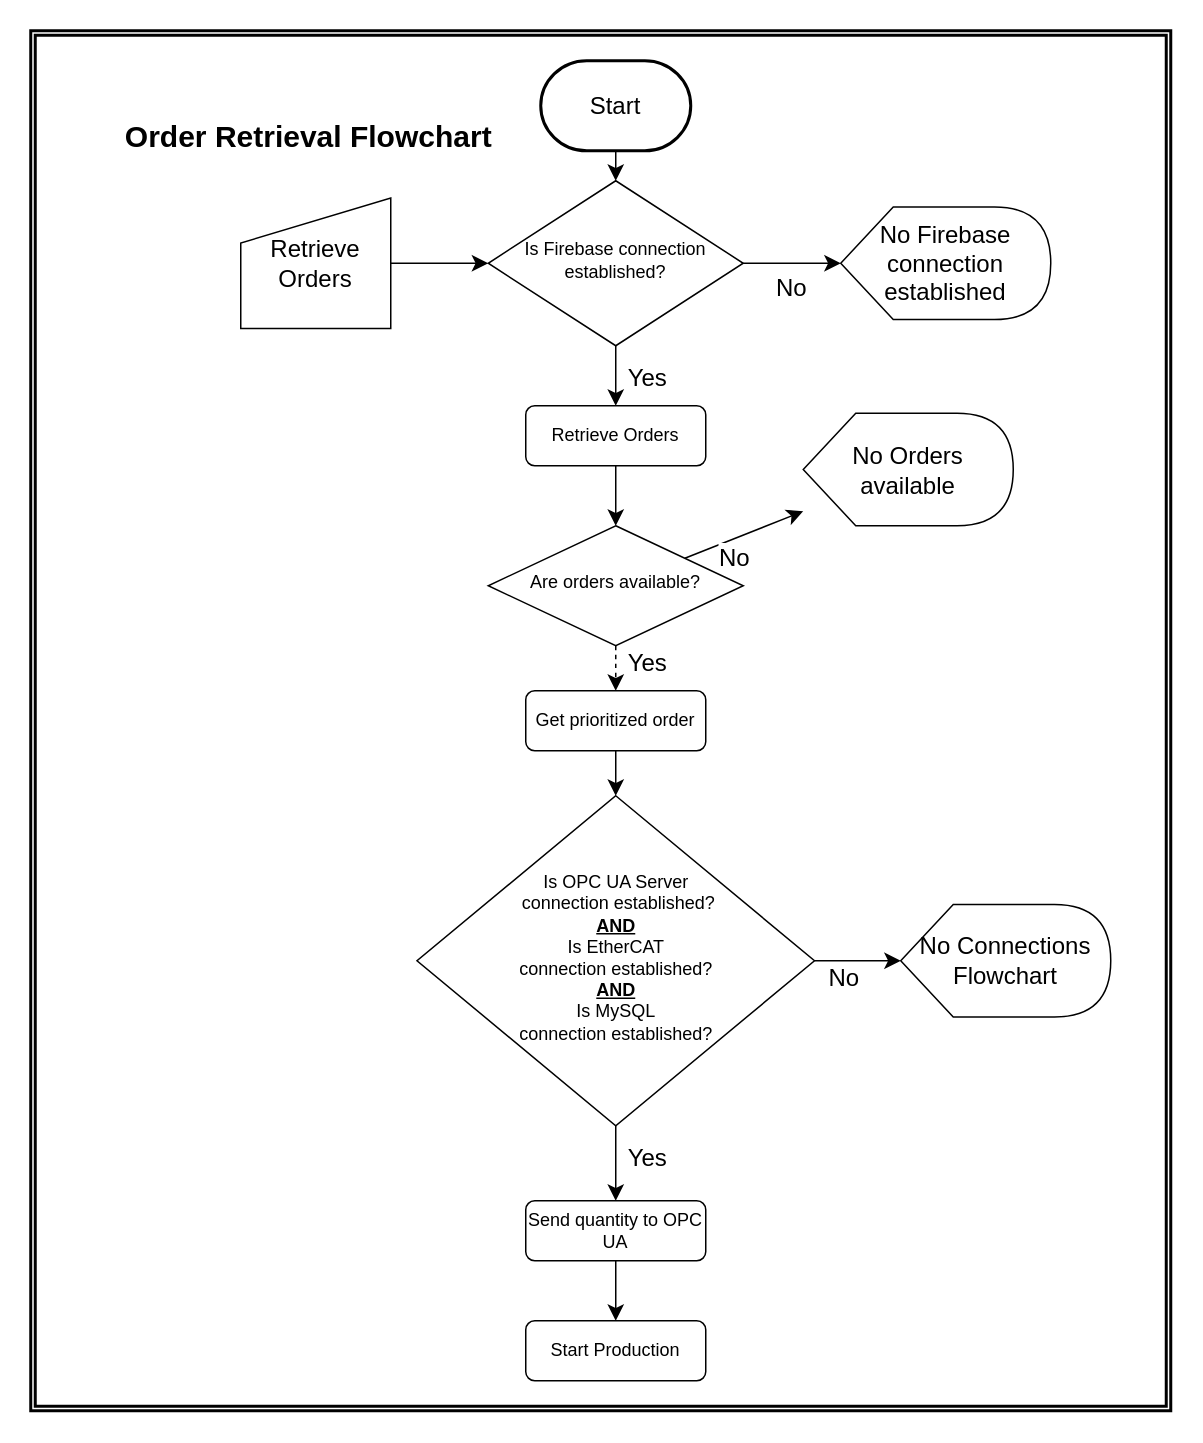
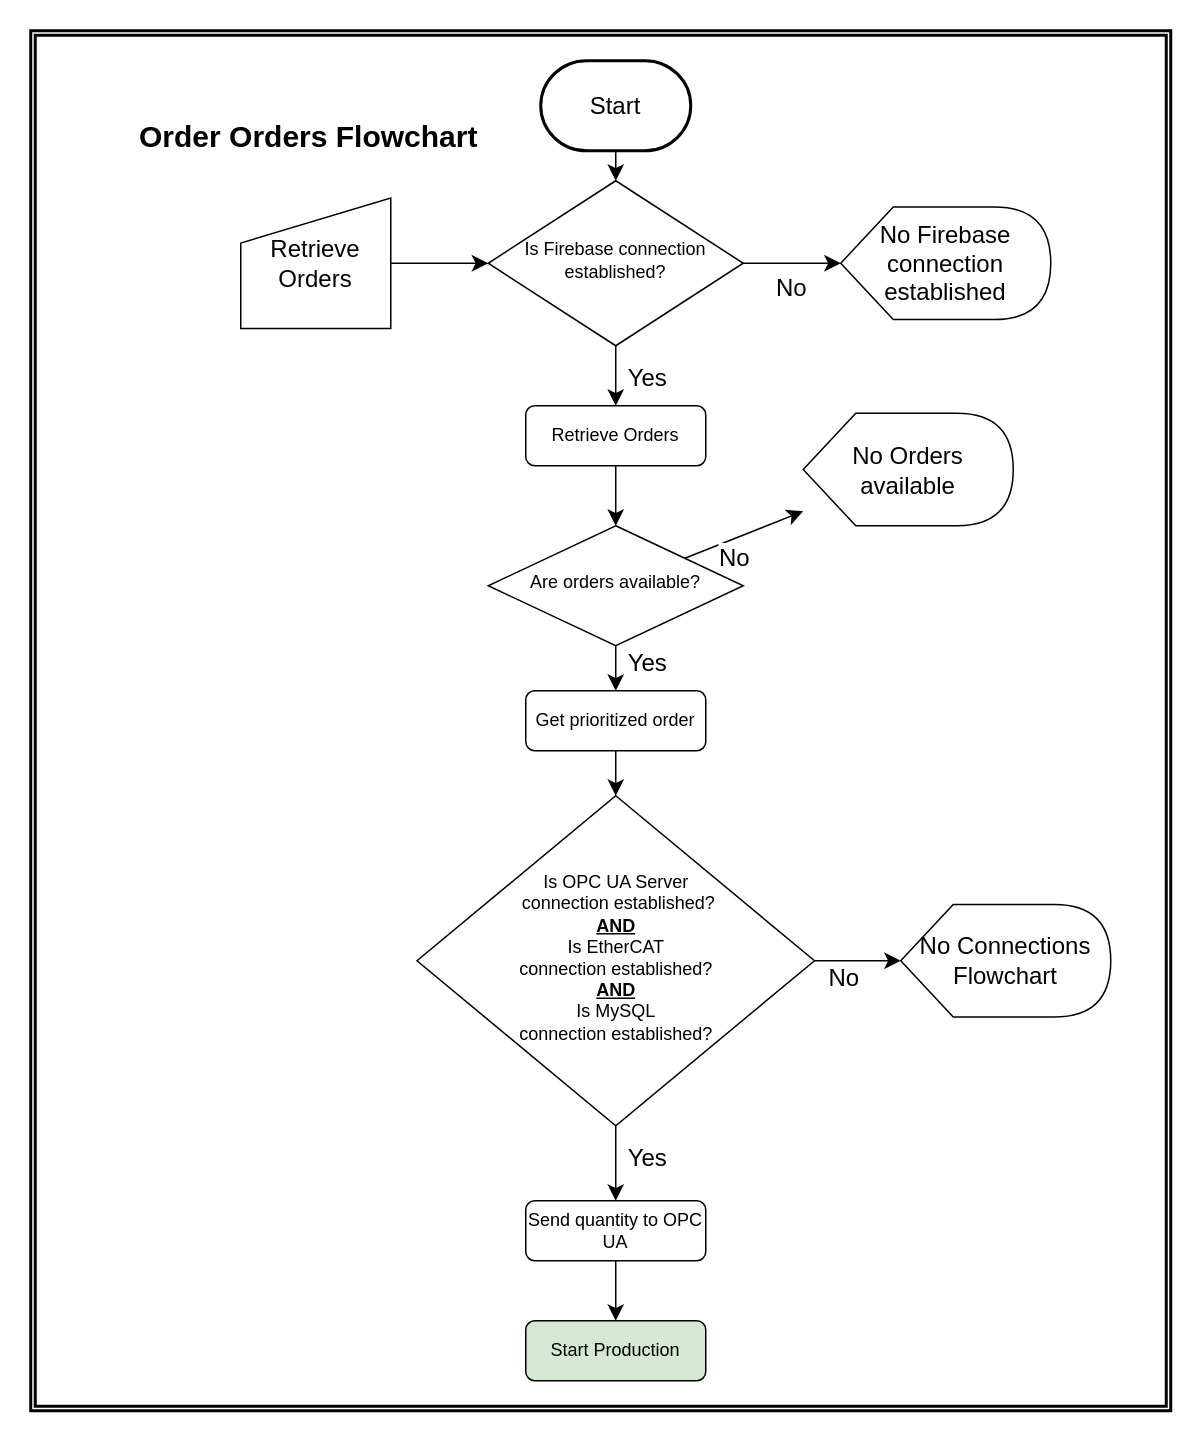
(309, 136) -> (309, 136)
(616, 665) -> (616, 665)
(616, 1351) -> (616, 1351)
